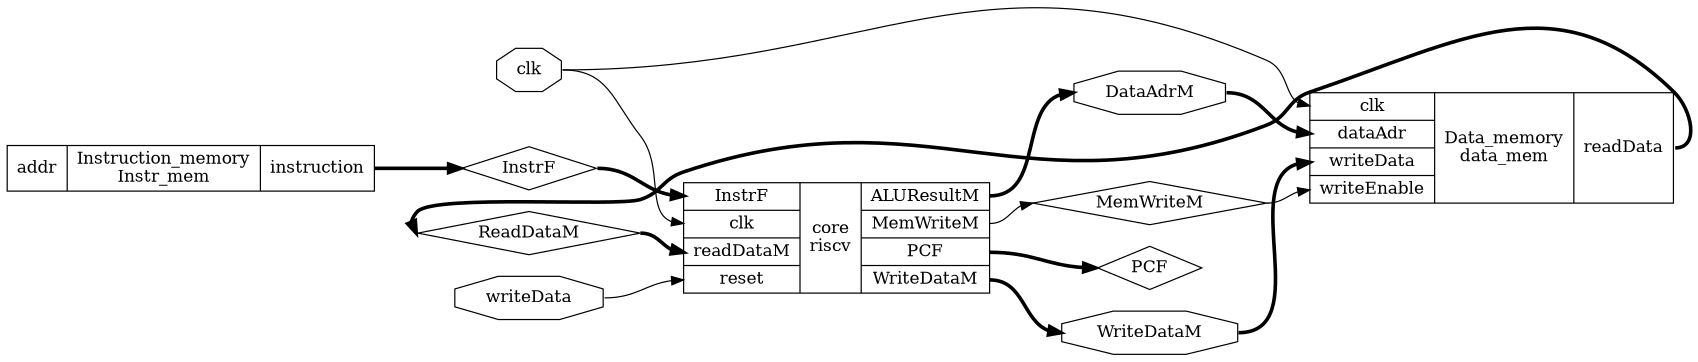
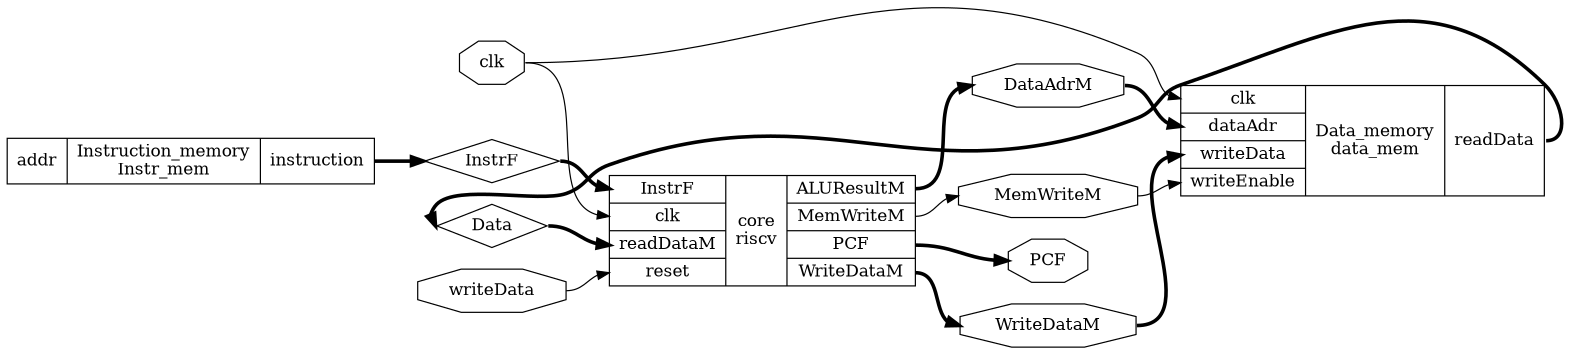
(1150, 203) -> (1048, 196)
(529, 233) -> (492, 226)
(1150, 268) -> (1048, 261)
